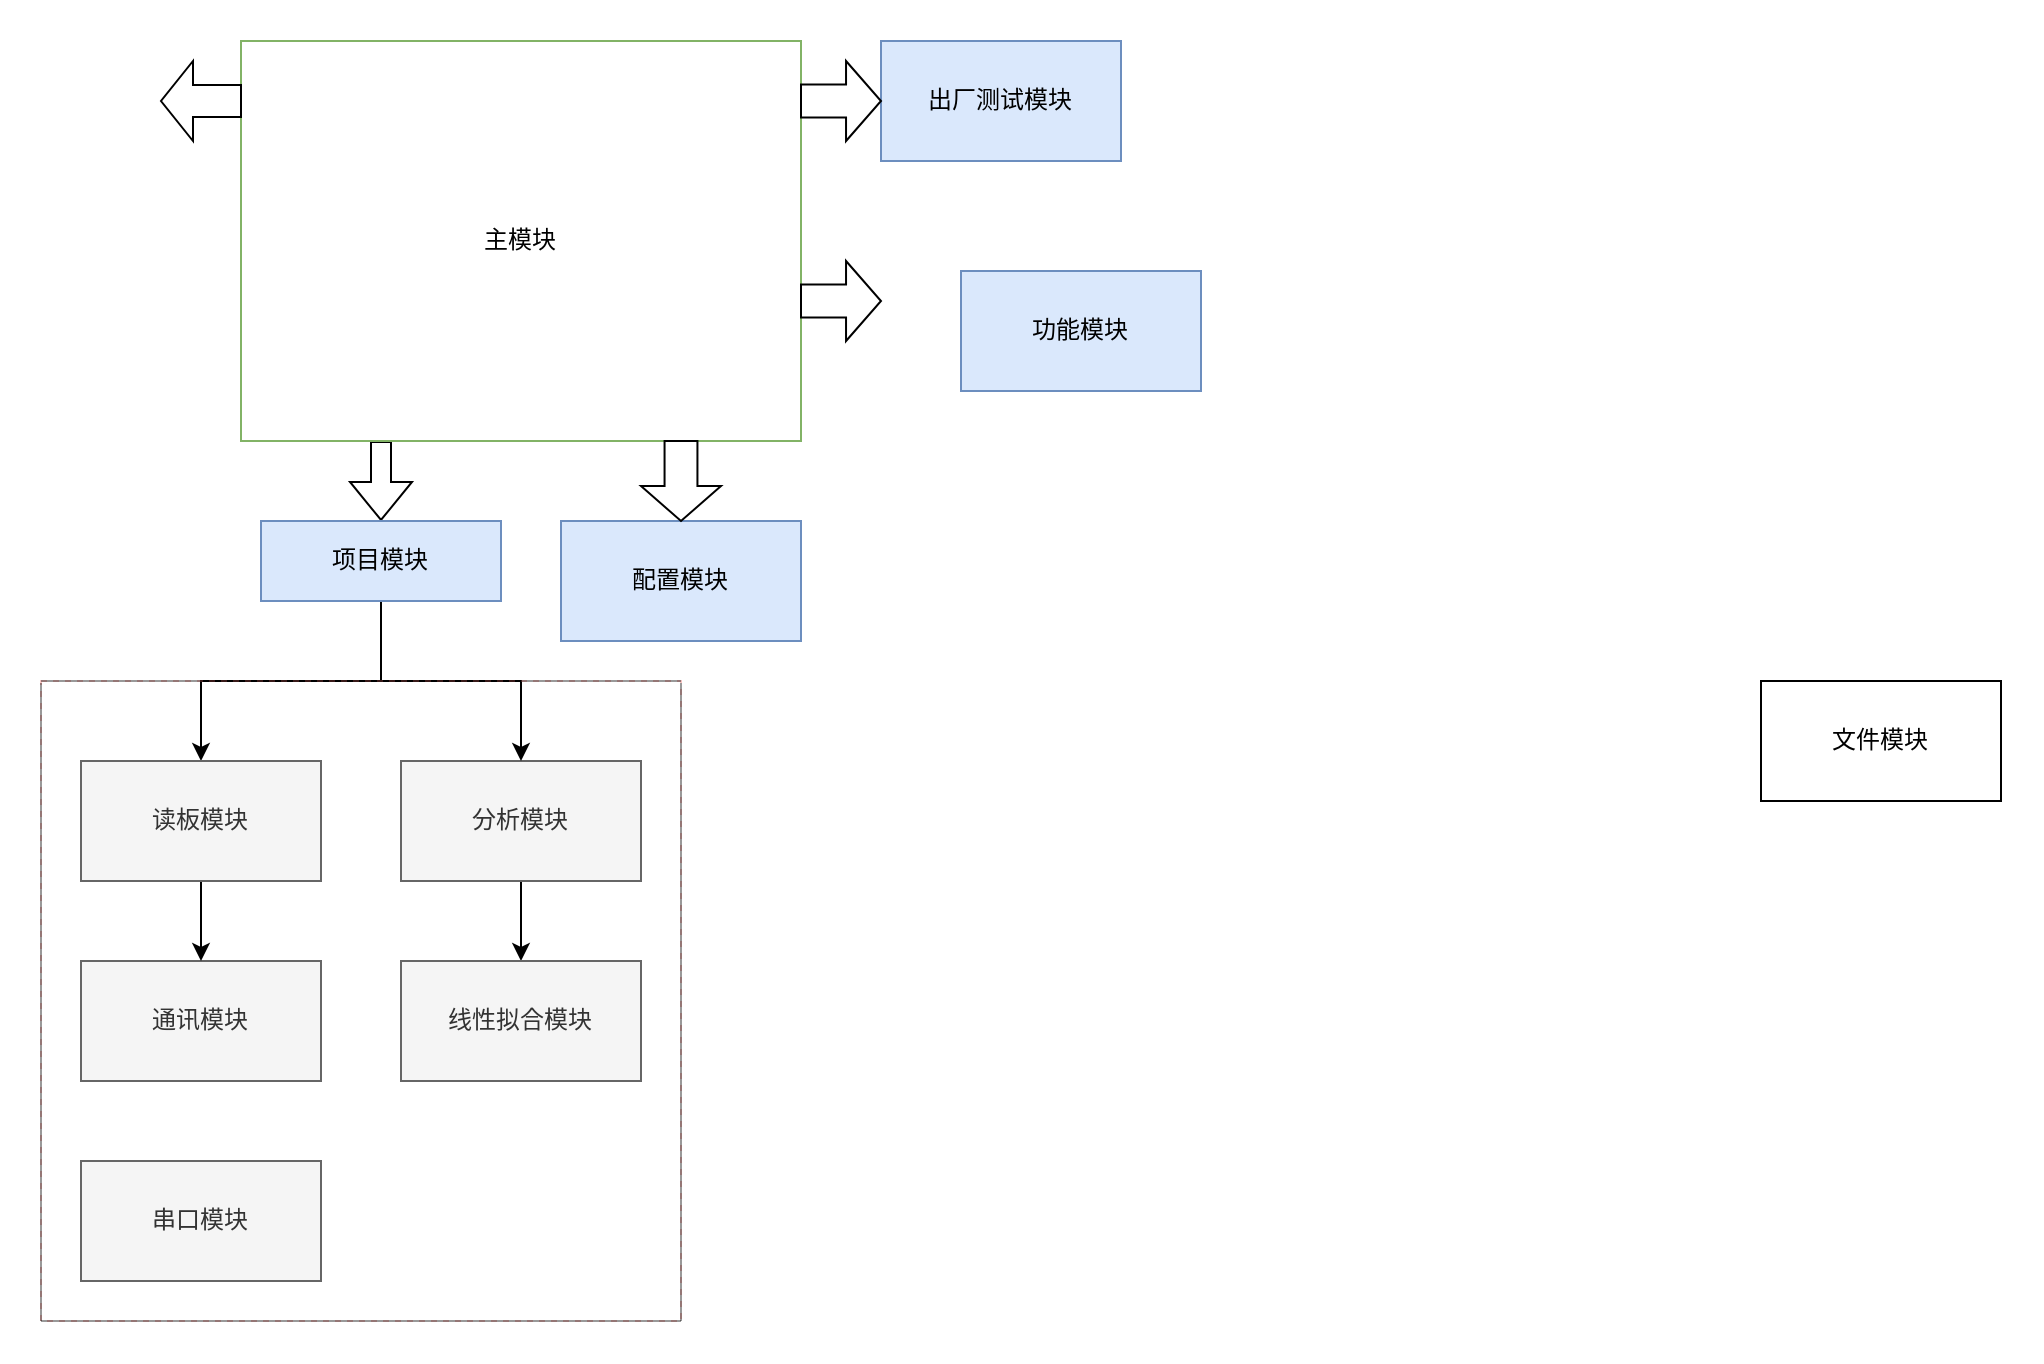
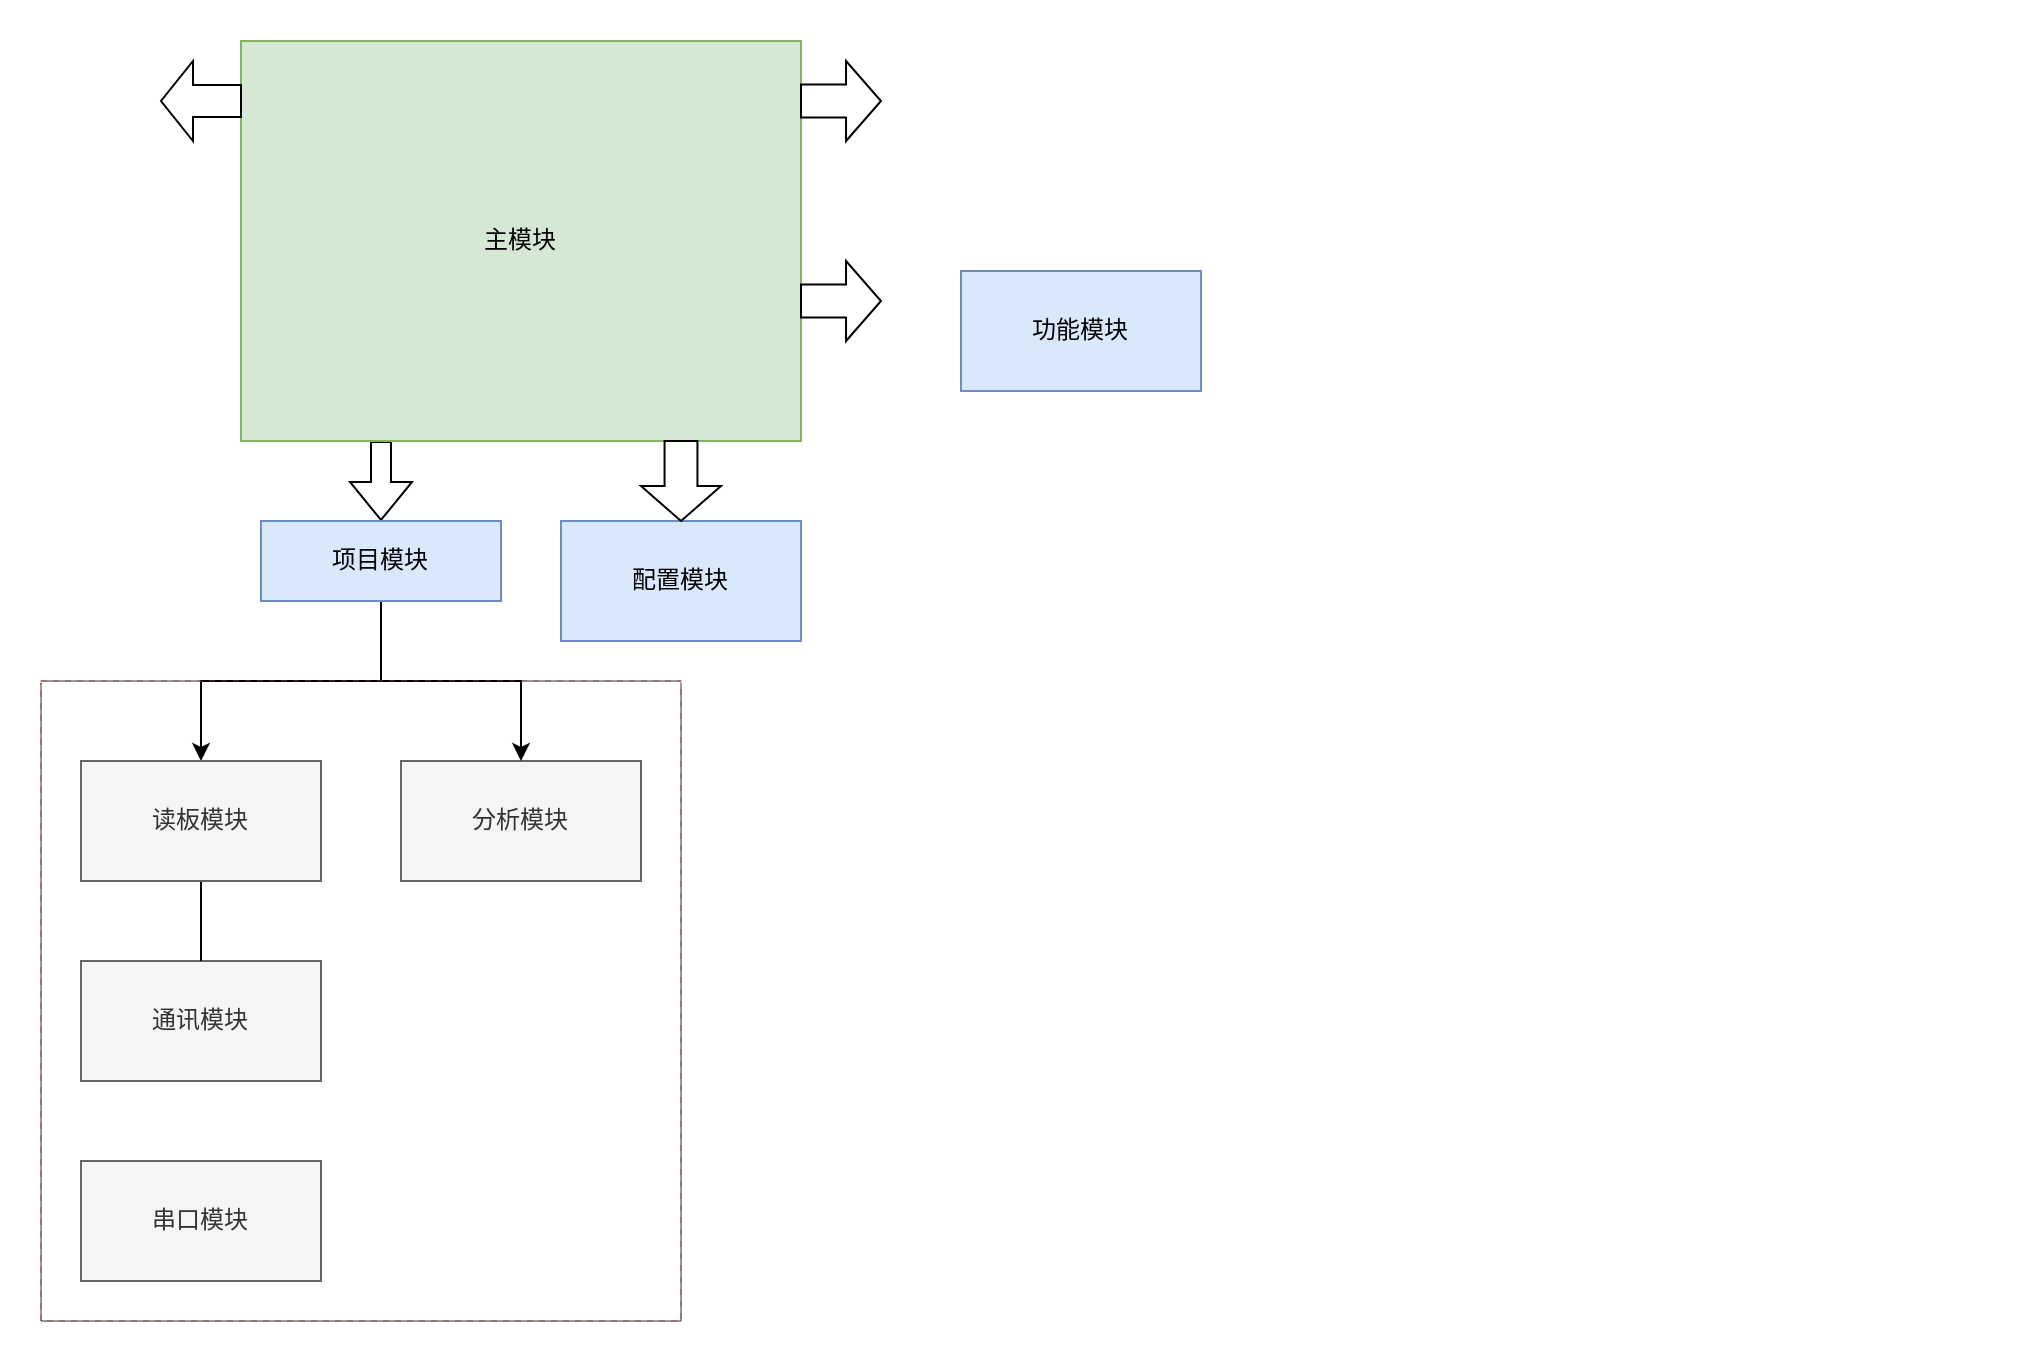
(1001, 101) -> none
(521, 241) -> (521, 241)
(1881, 741) -> none
(521, 914) -> none
(201, 946) -> (201, 951)
(521, 1021) -> none
